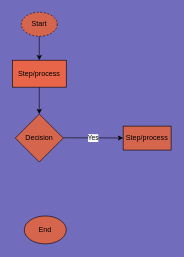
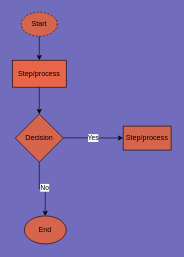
none -> (40, 189)
